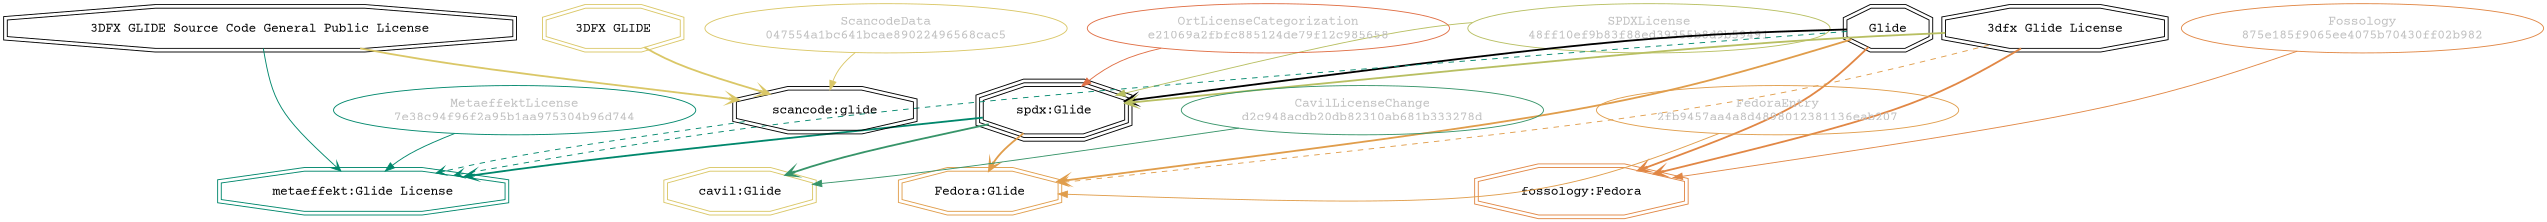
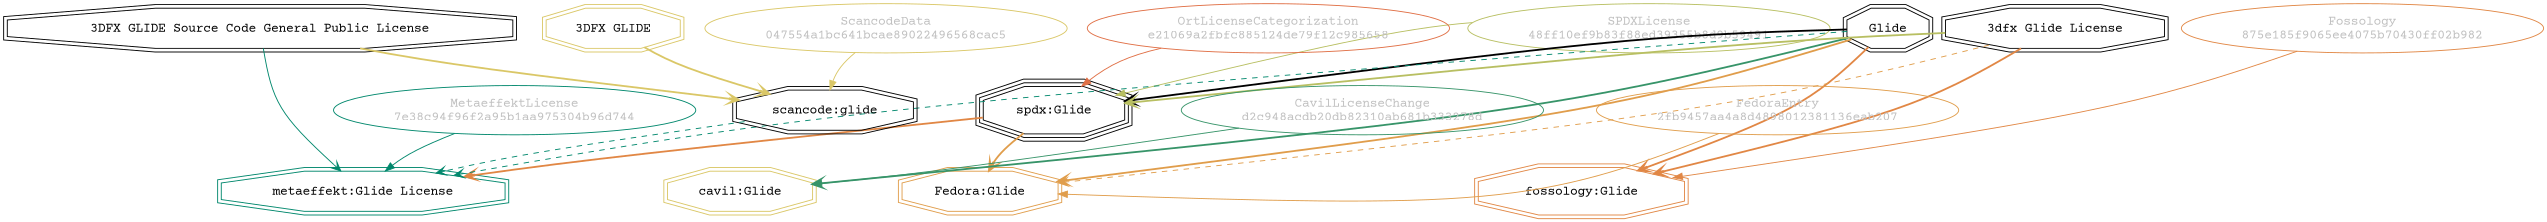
(728, 145) -> (728, 145)
(891, 146) -> (1338, 130)
(1581, 191) -> (1581, 191)
